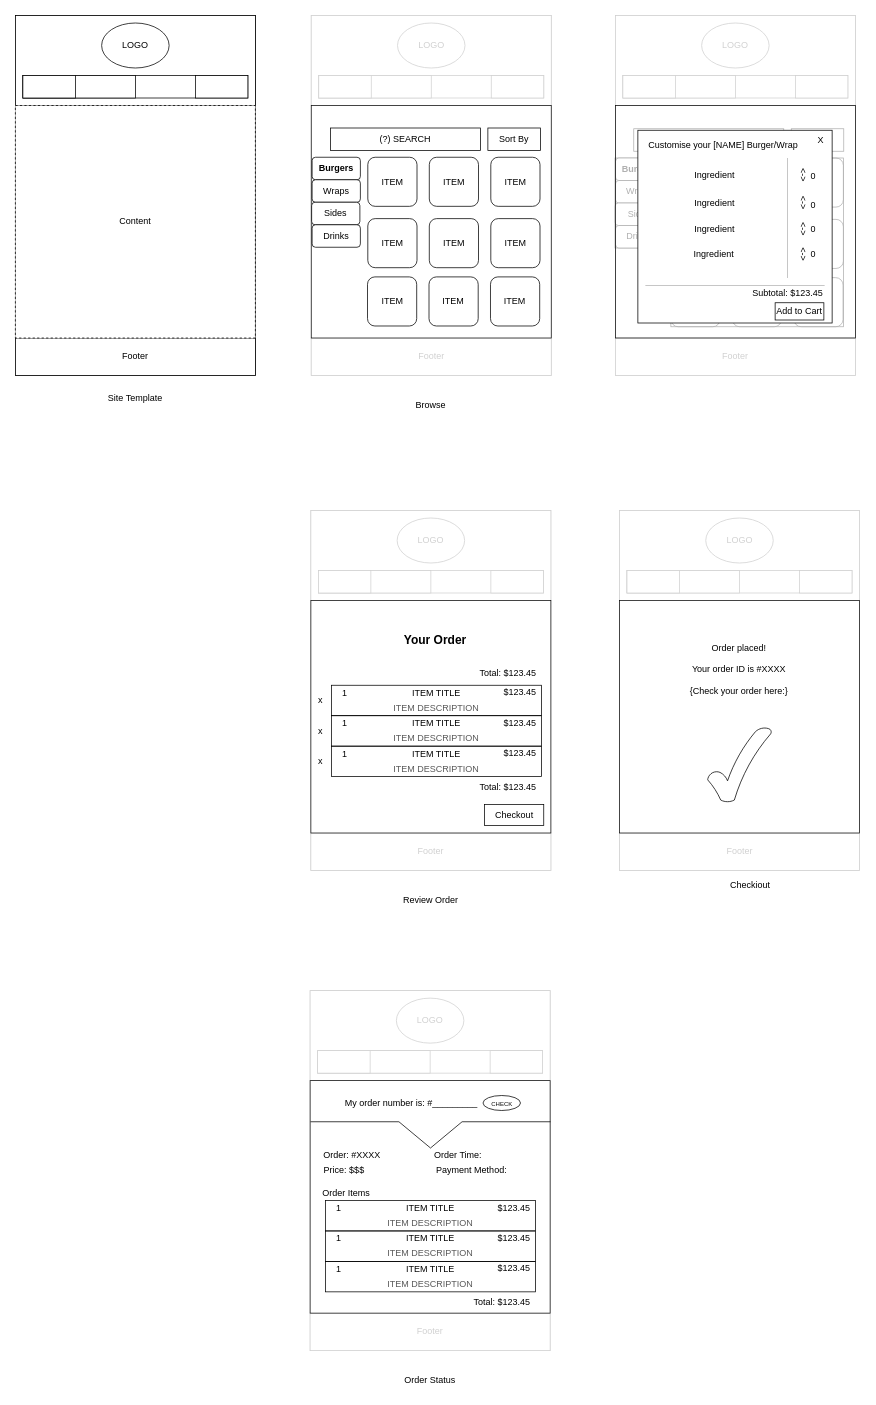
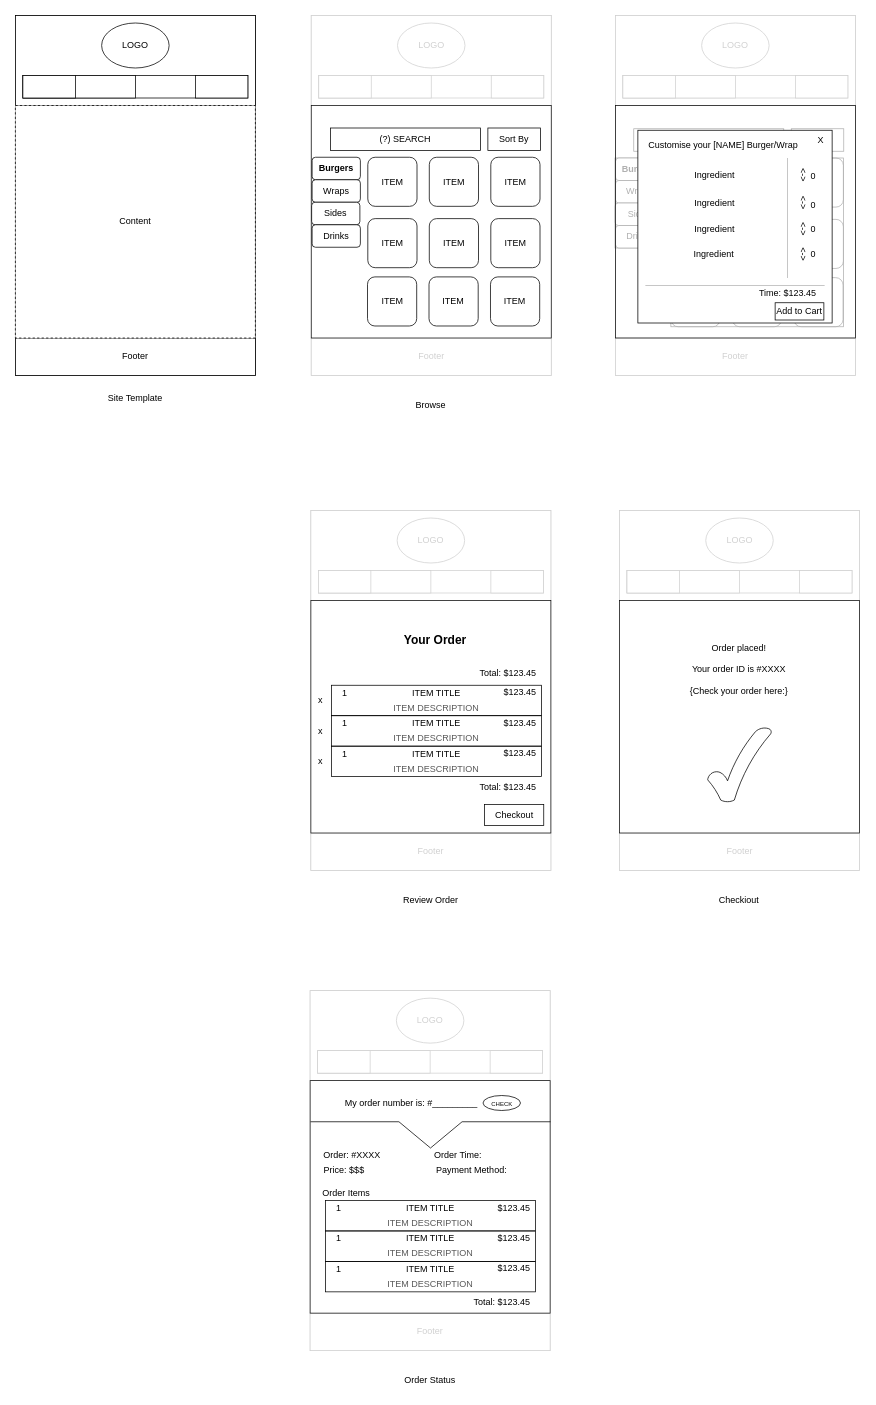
(788, 294) -> (788, 294)
(750, 885) -> (739, 900)
